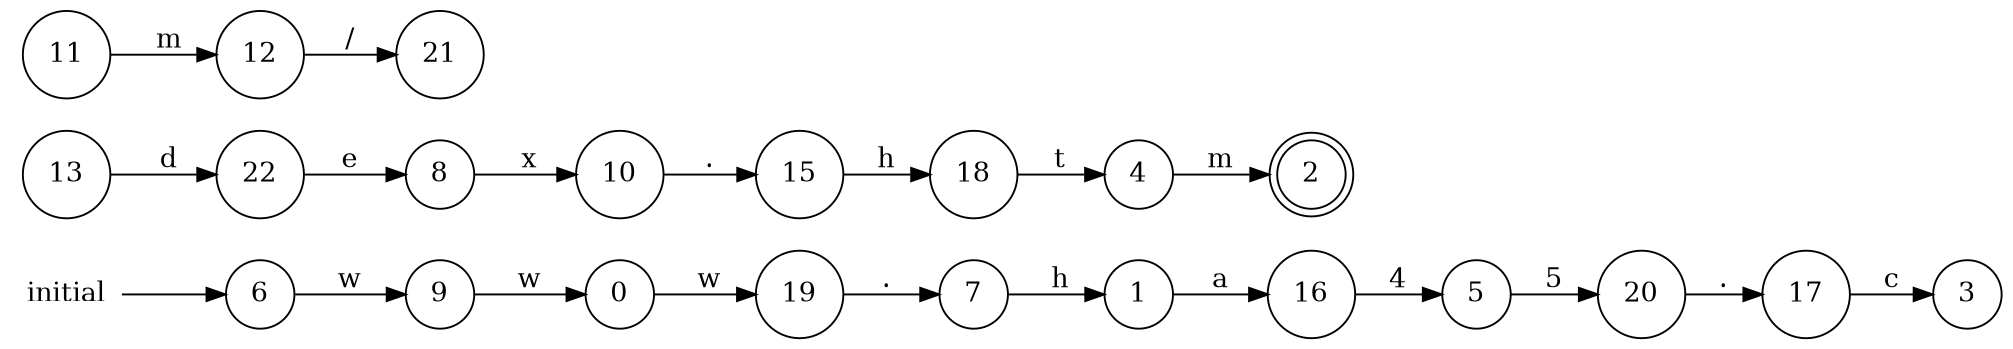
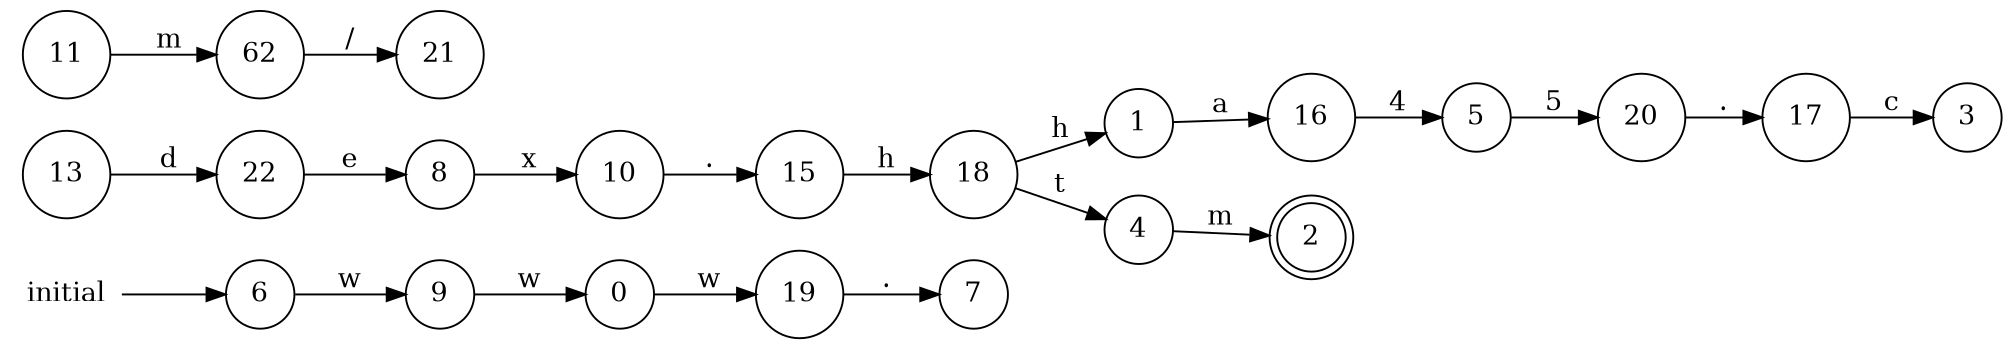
(260, 55) -> (260, 55)
(1047, 294) -> (1051, 150)
